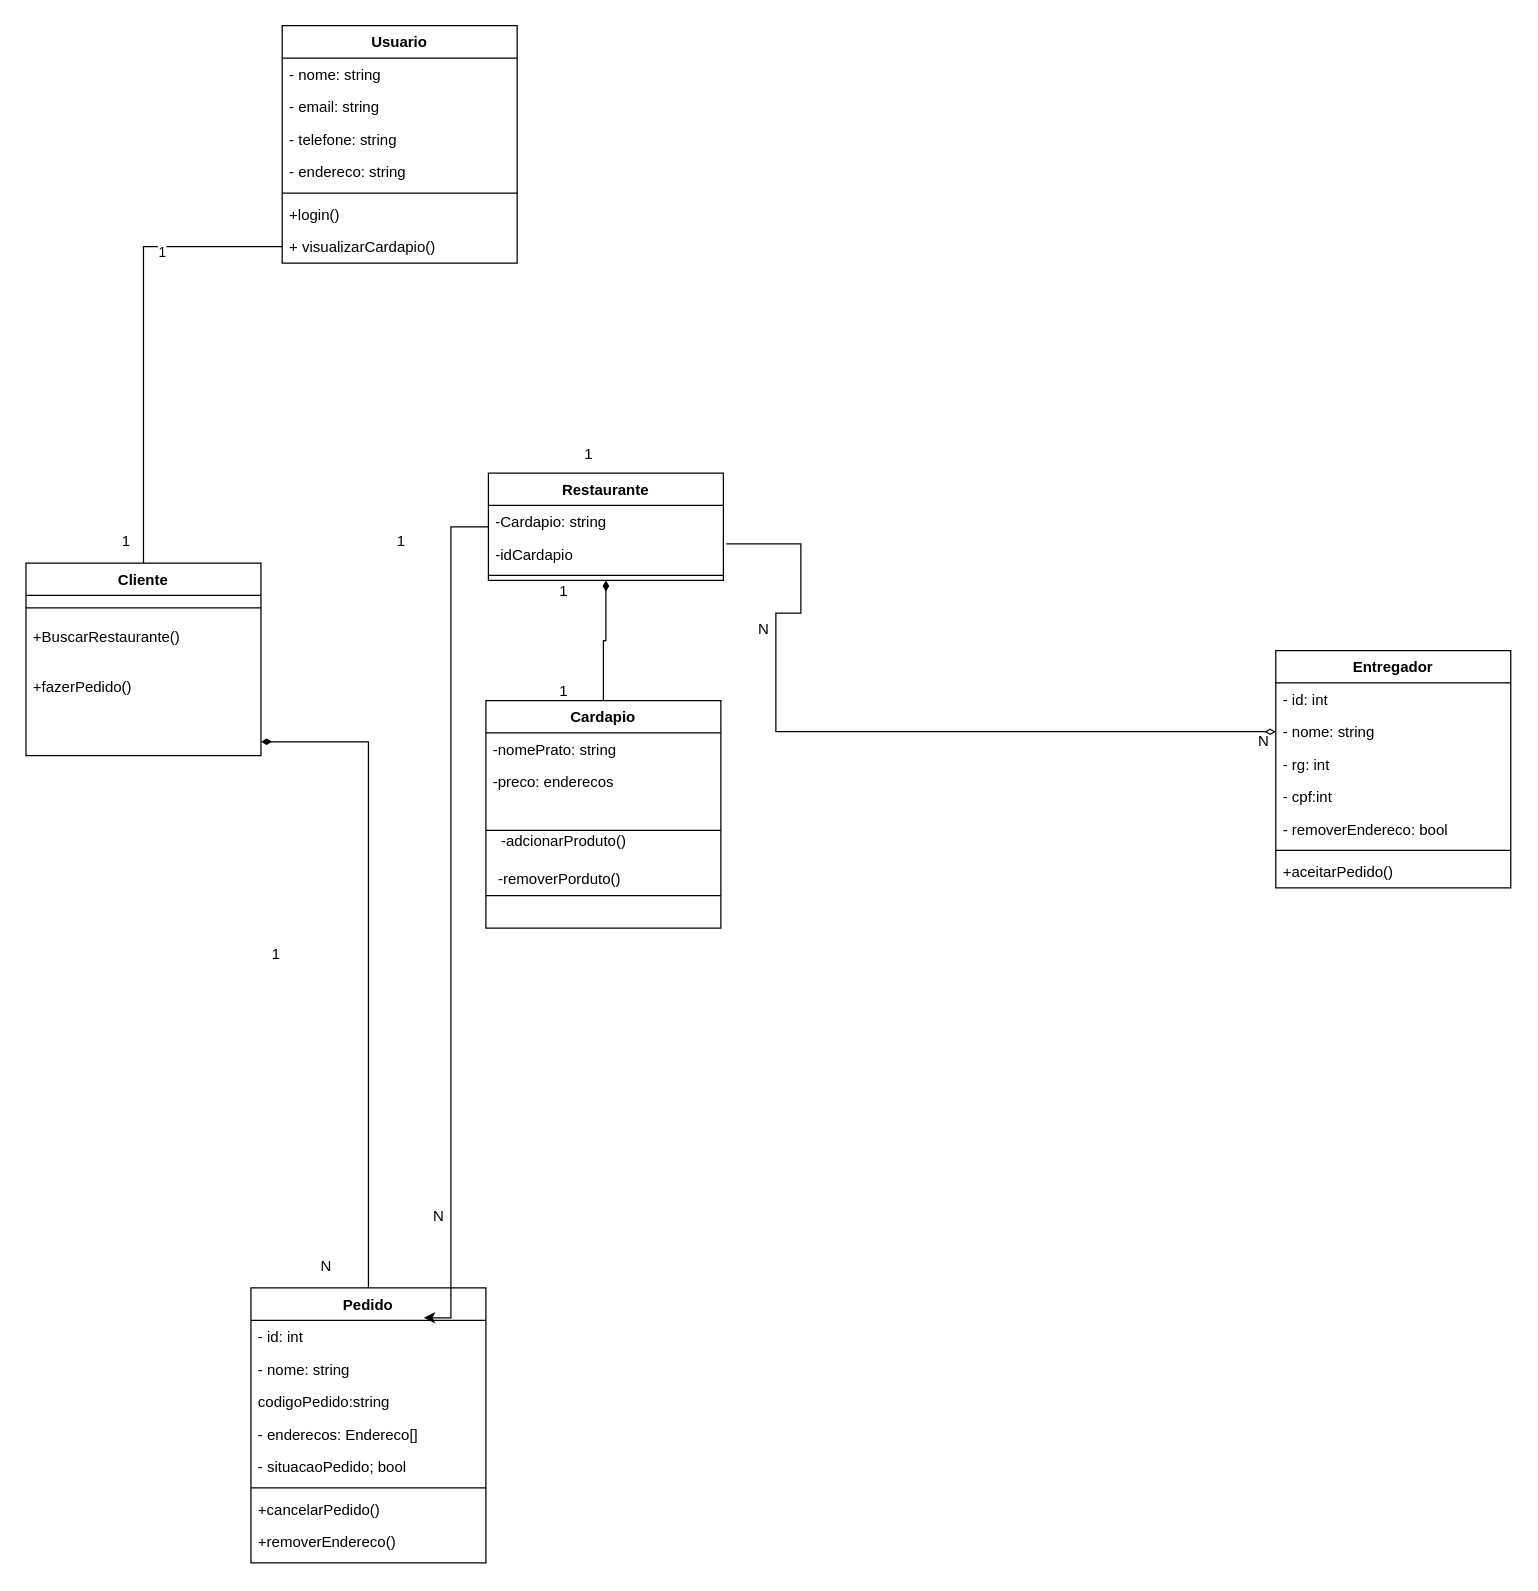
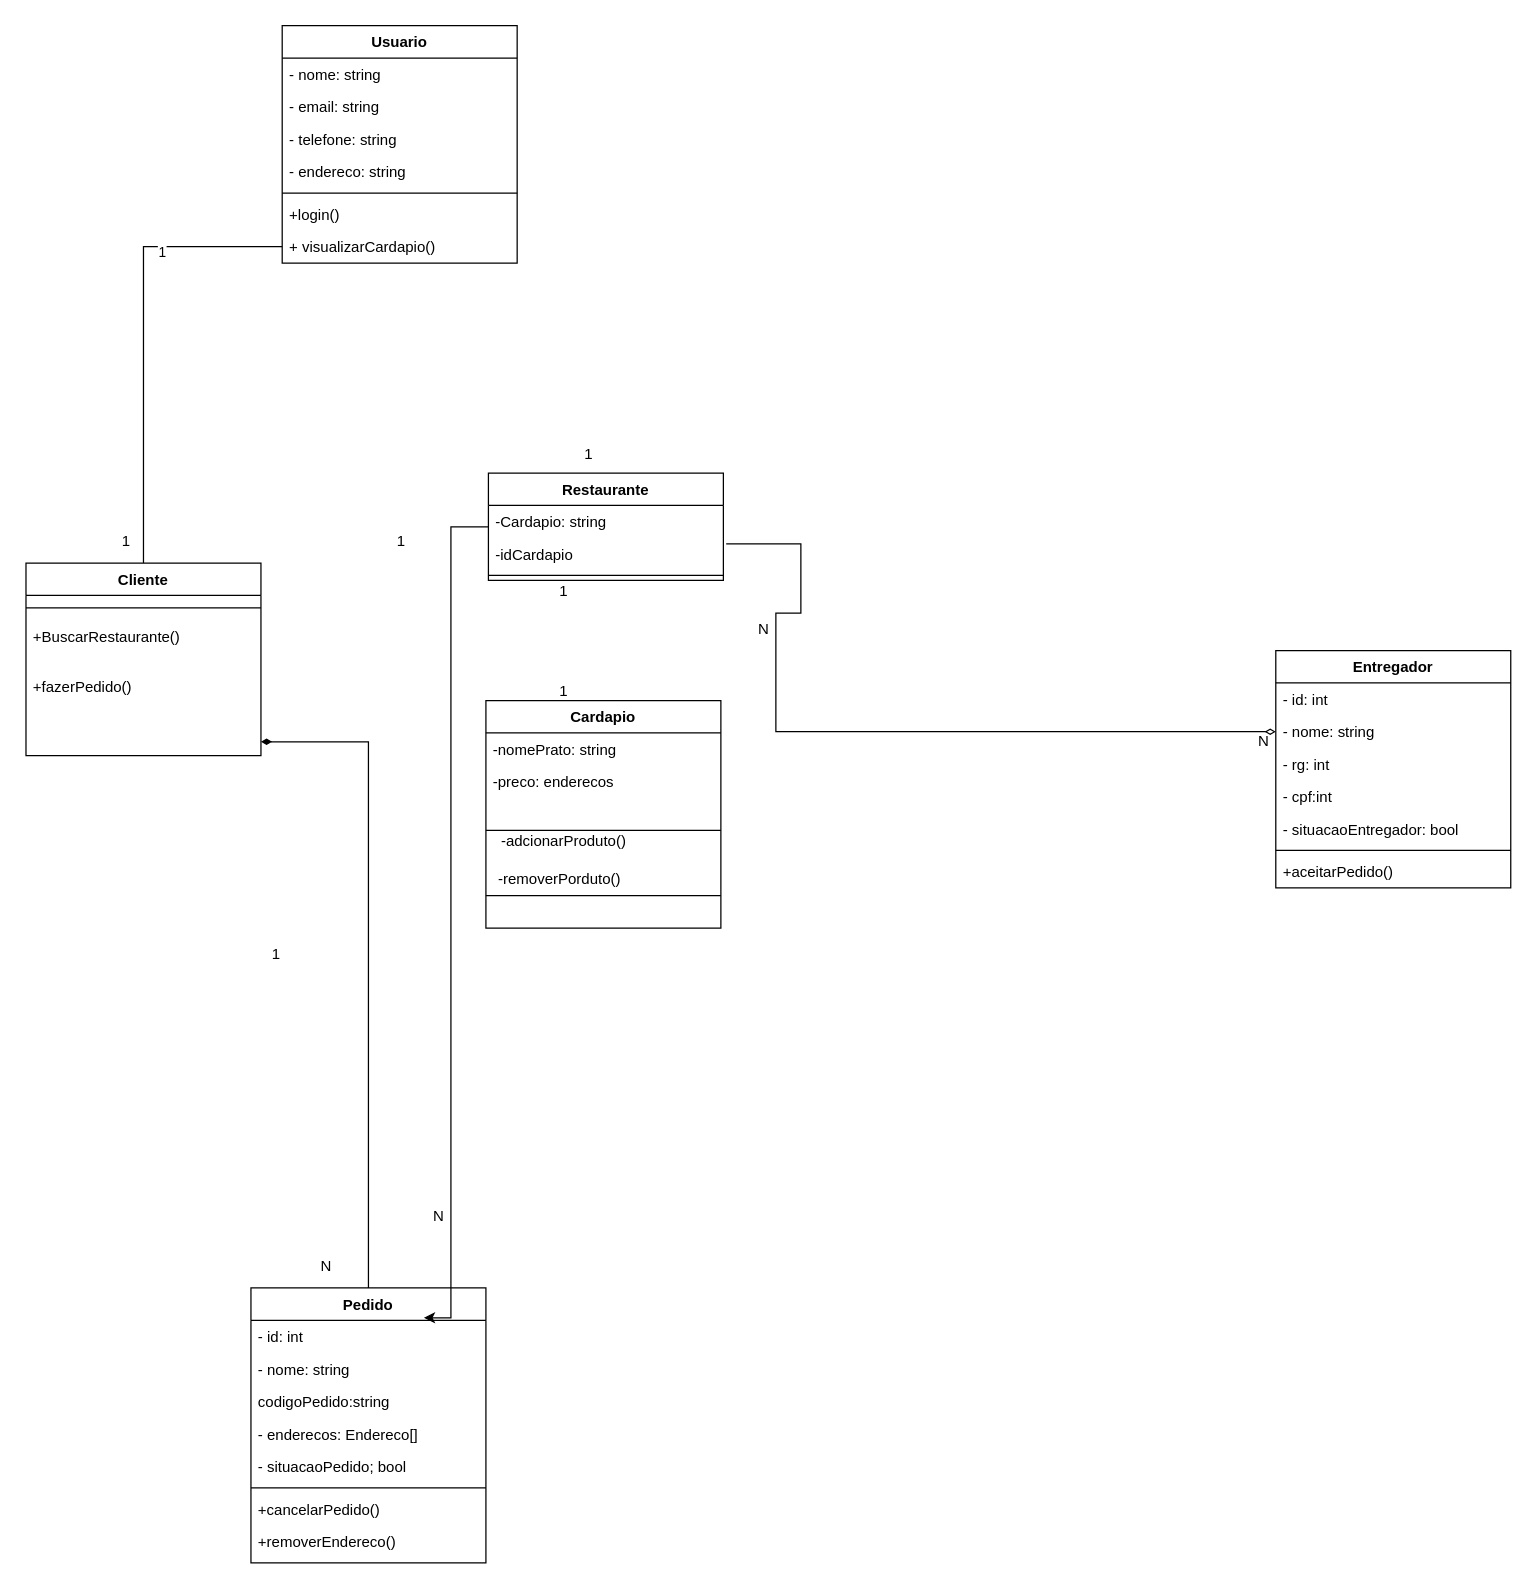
(603, 645) -> none
(1371, 830) -> (1382, 830)
